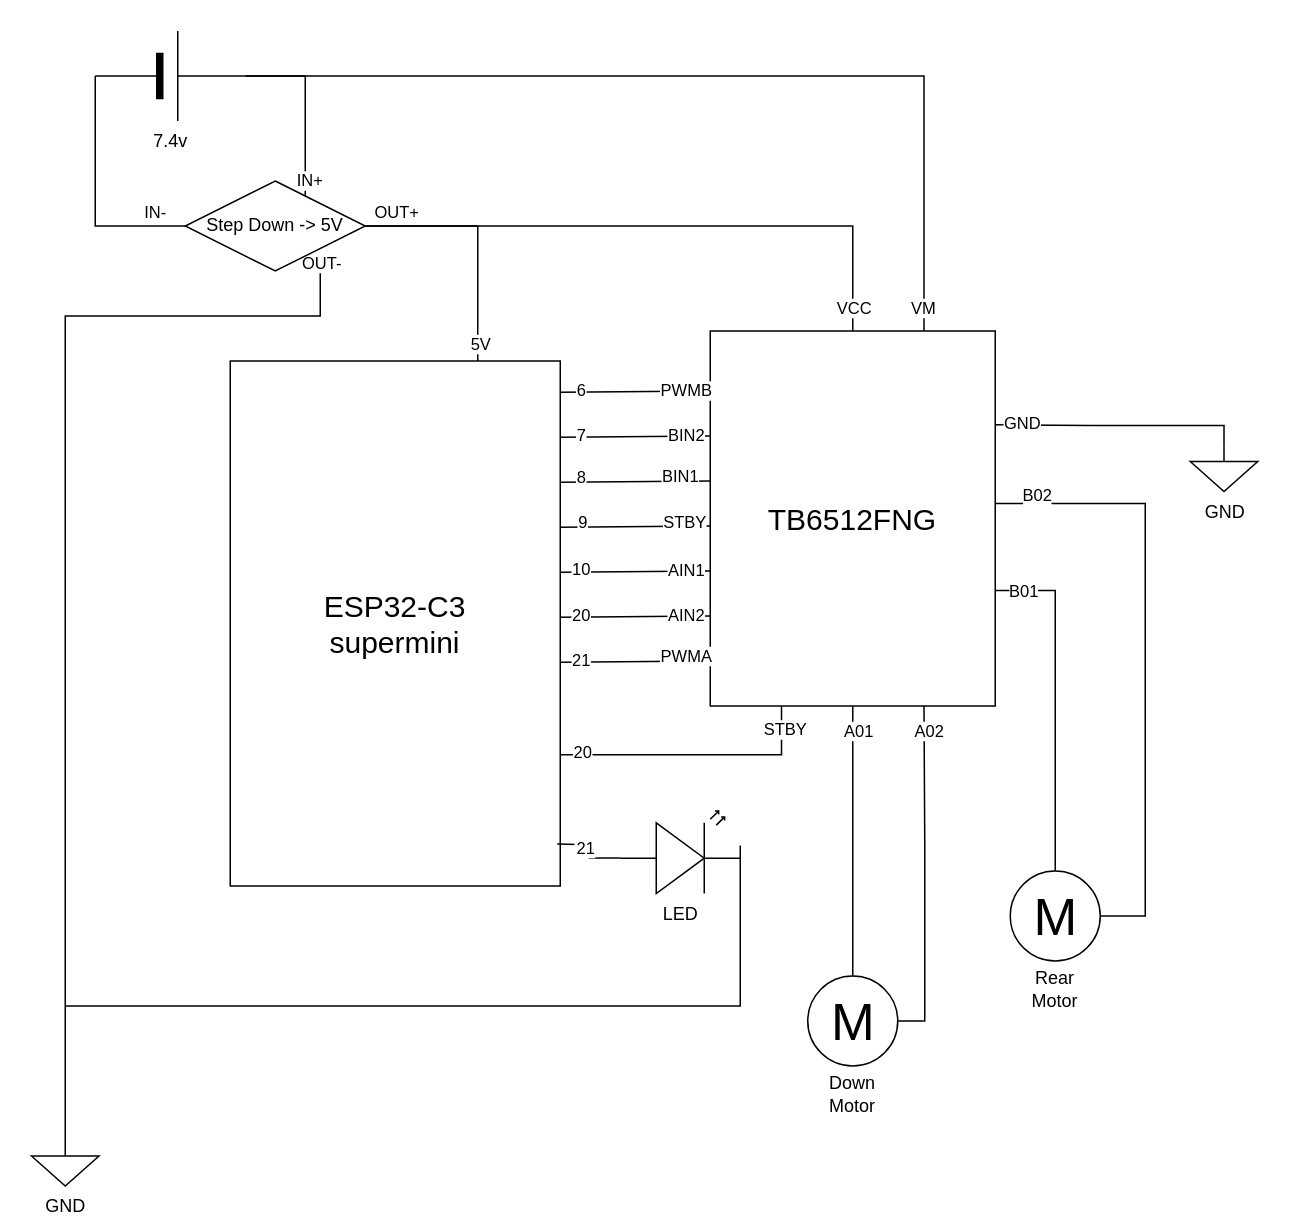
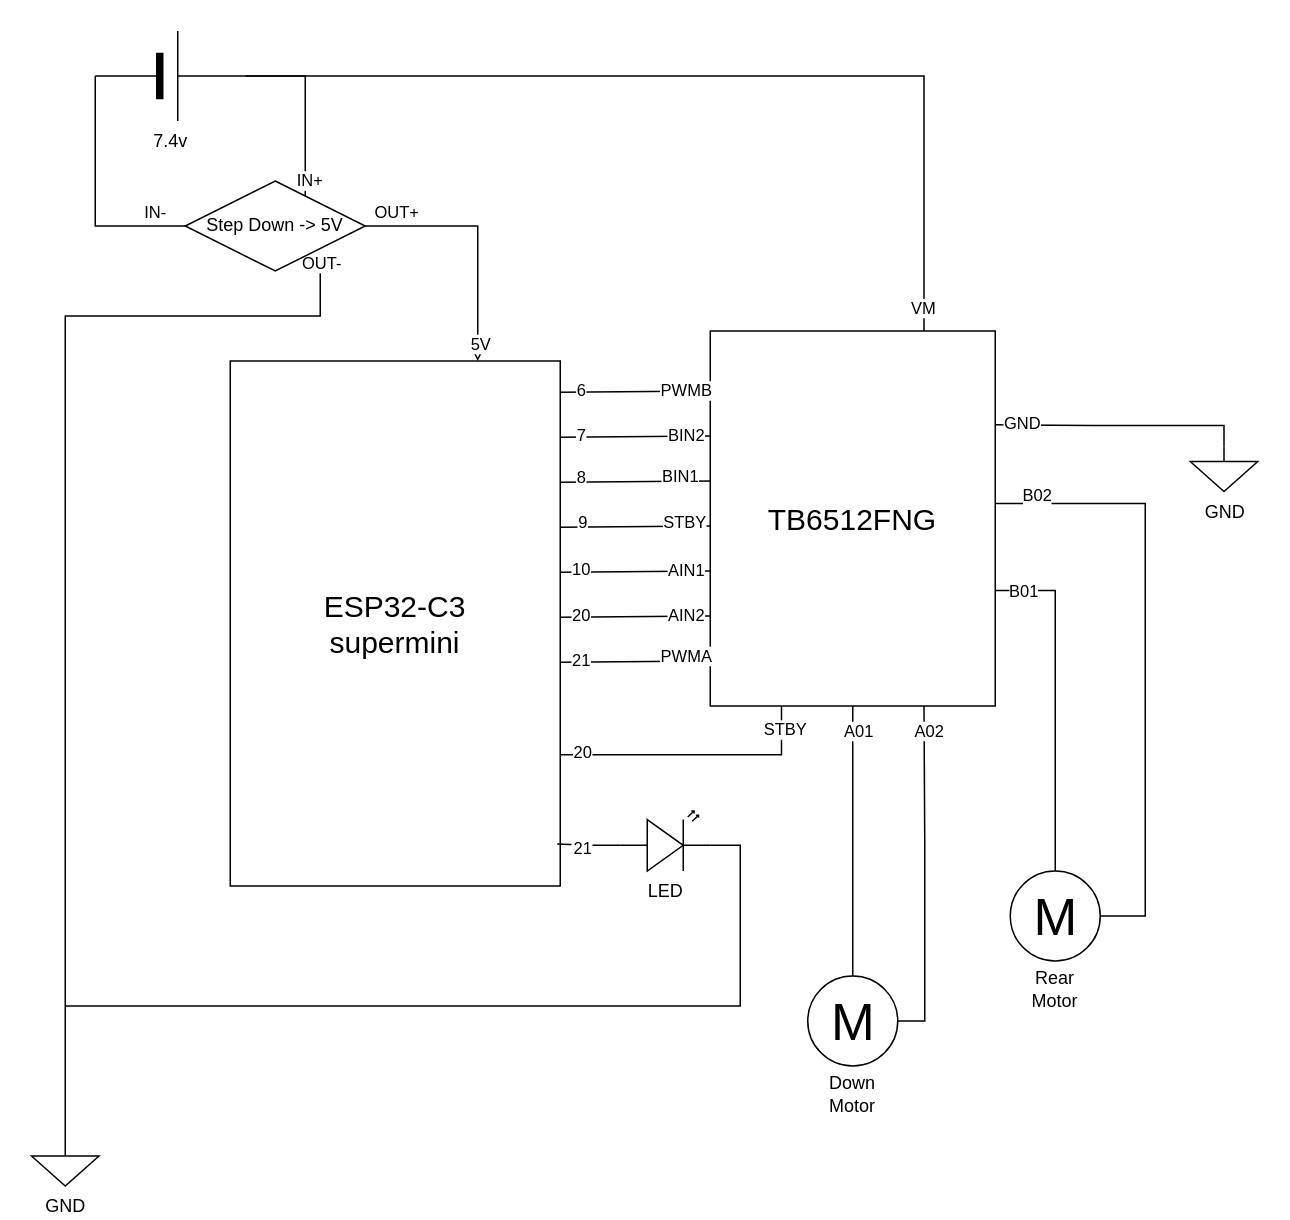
(719, 226) -> none
(478, 356) -> (478, 228)
(680, 852) -> (665, 841)
